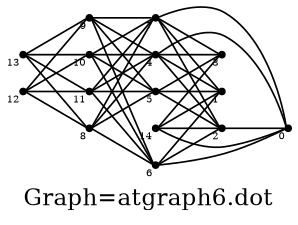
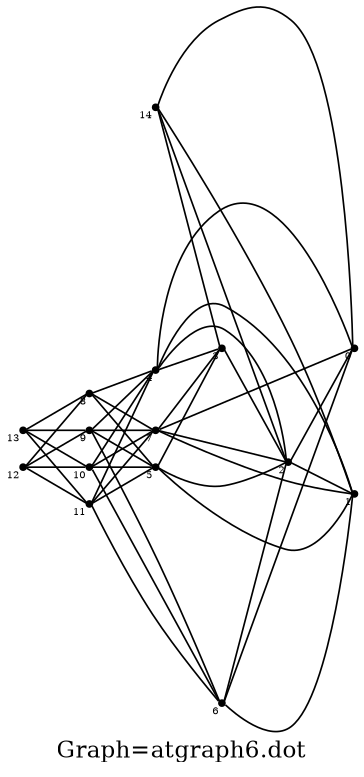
(123, 147) -> none
none -> (255, 405)
none -> (321, 478)
